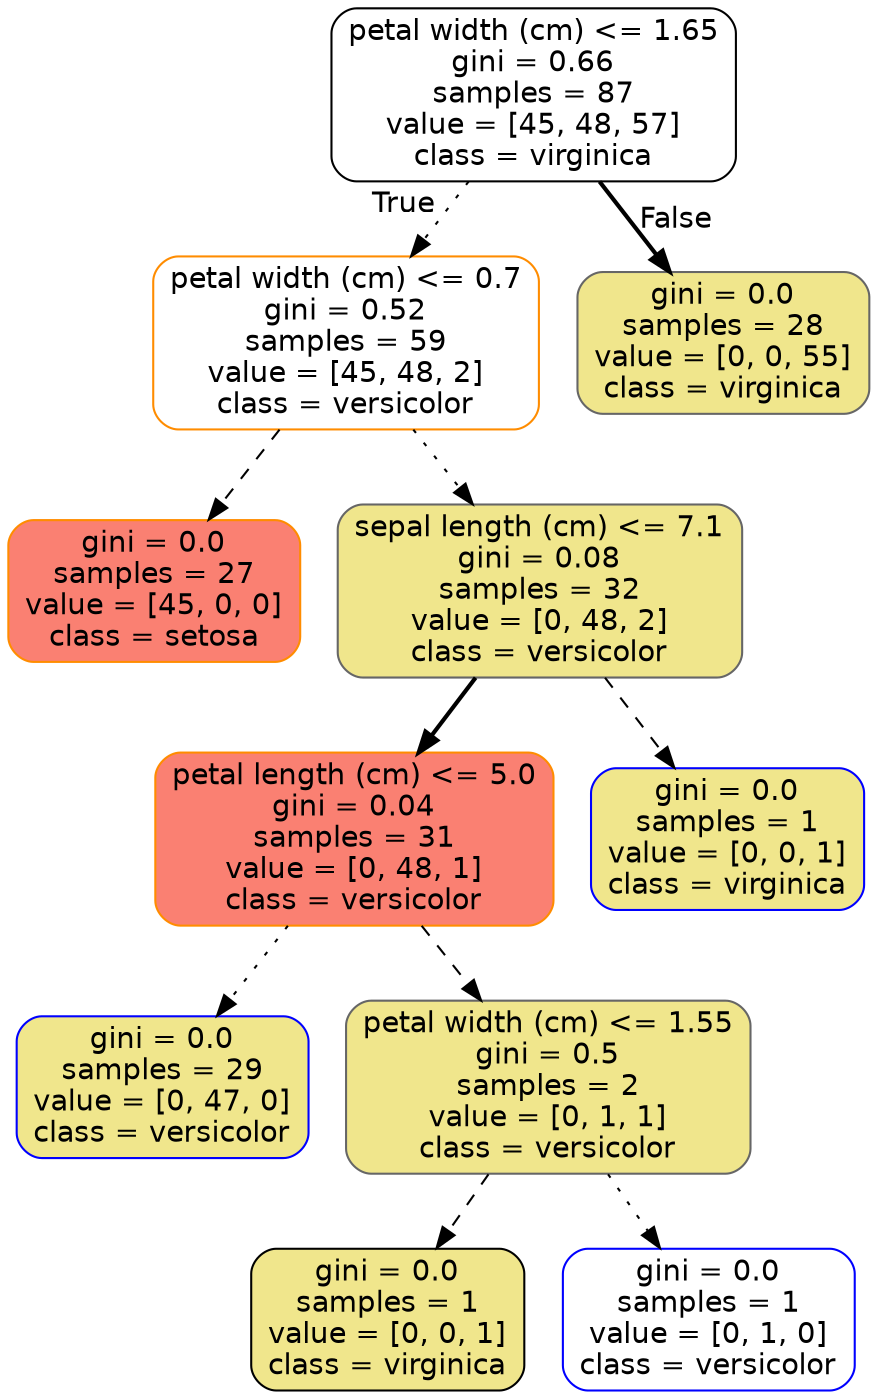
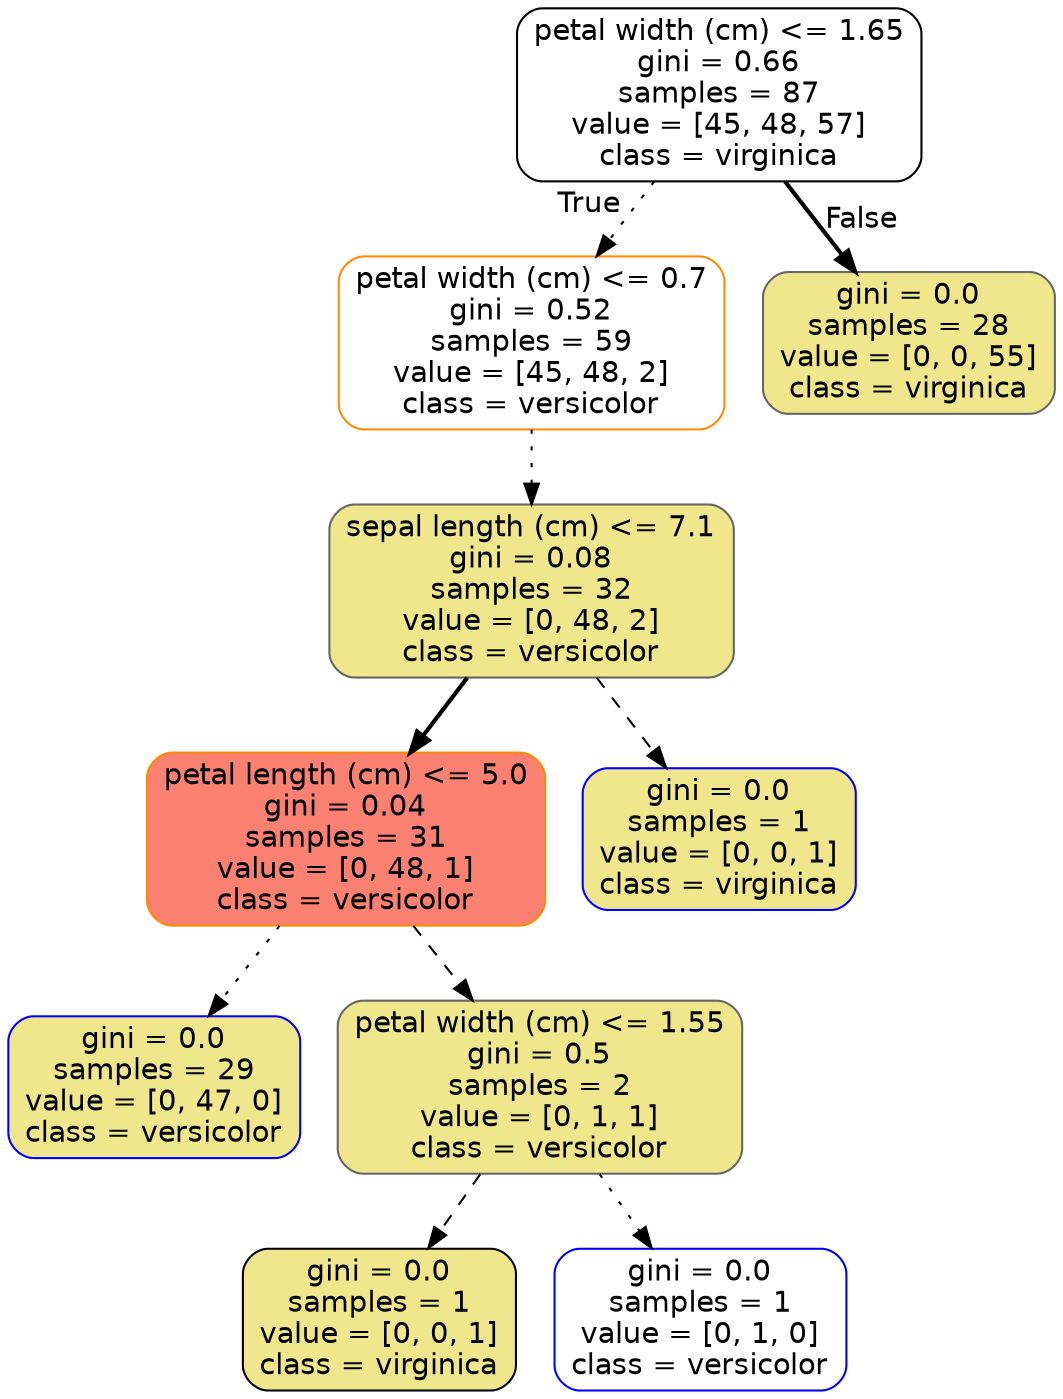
(154, 591) -> none
